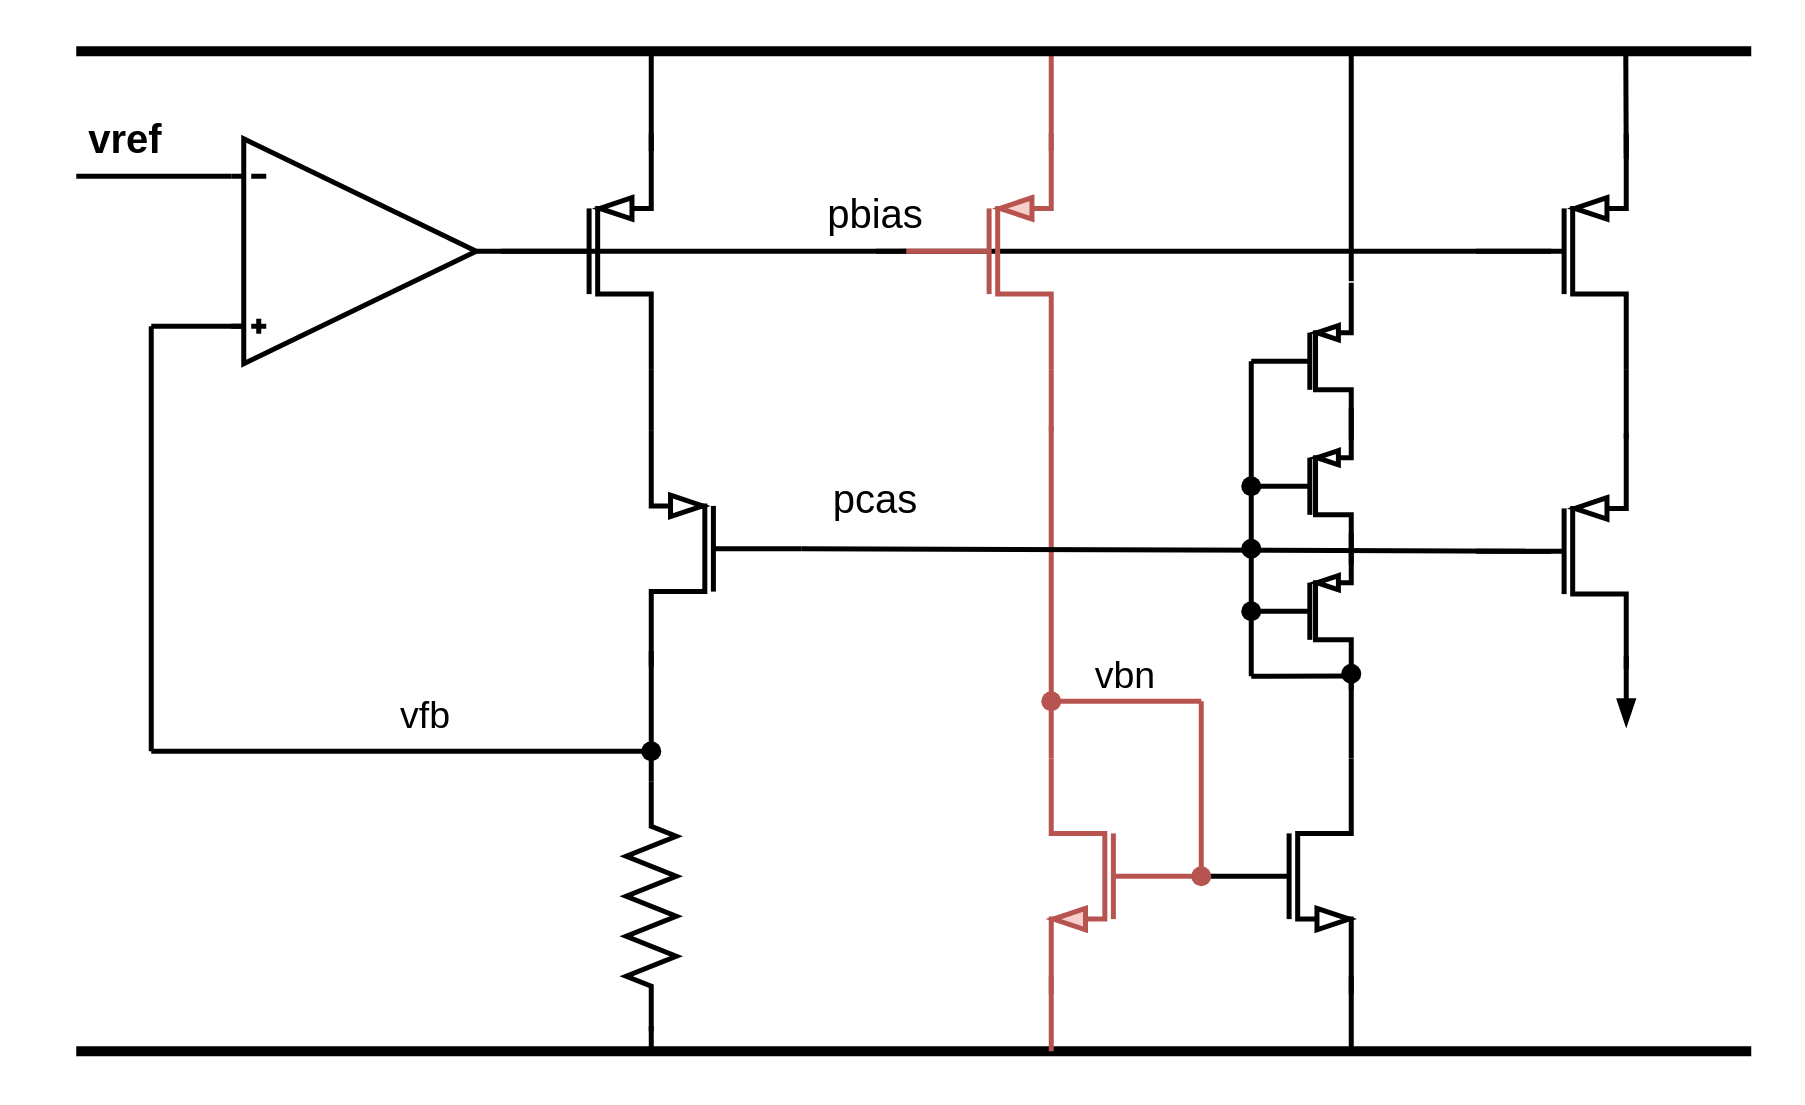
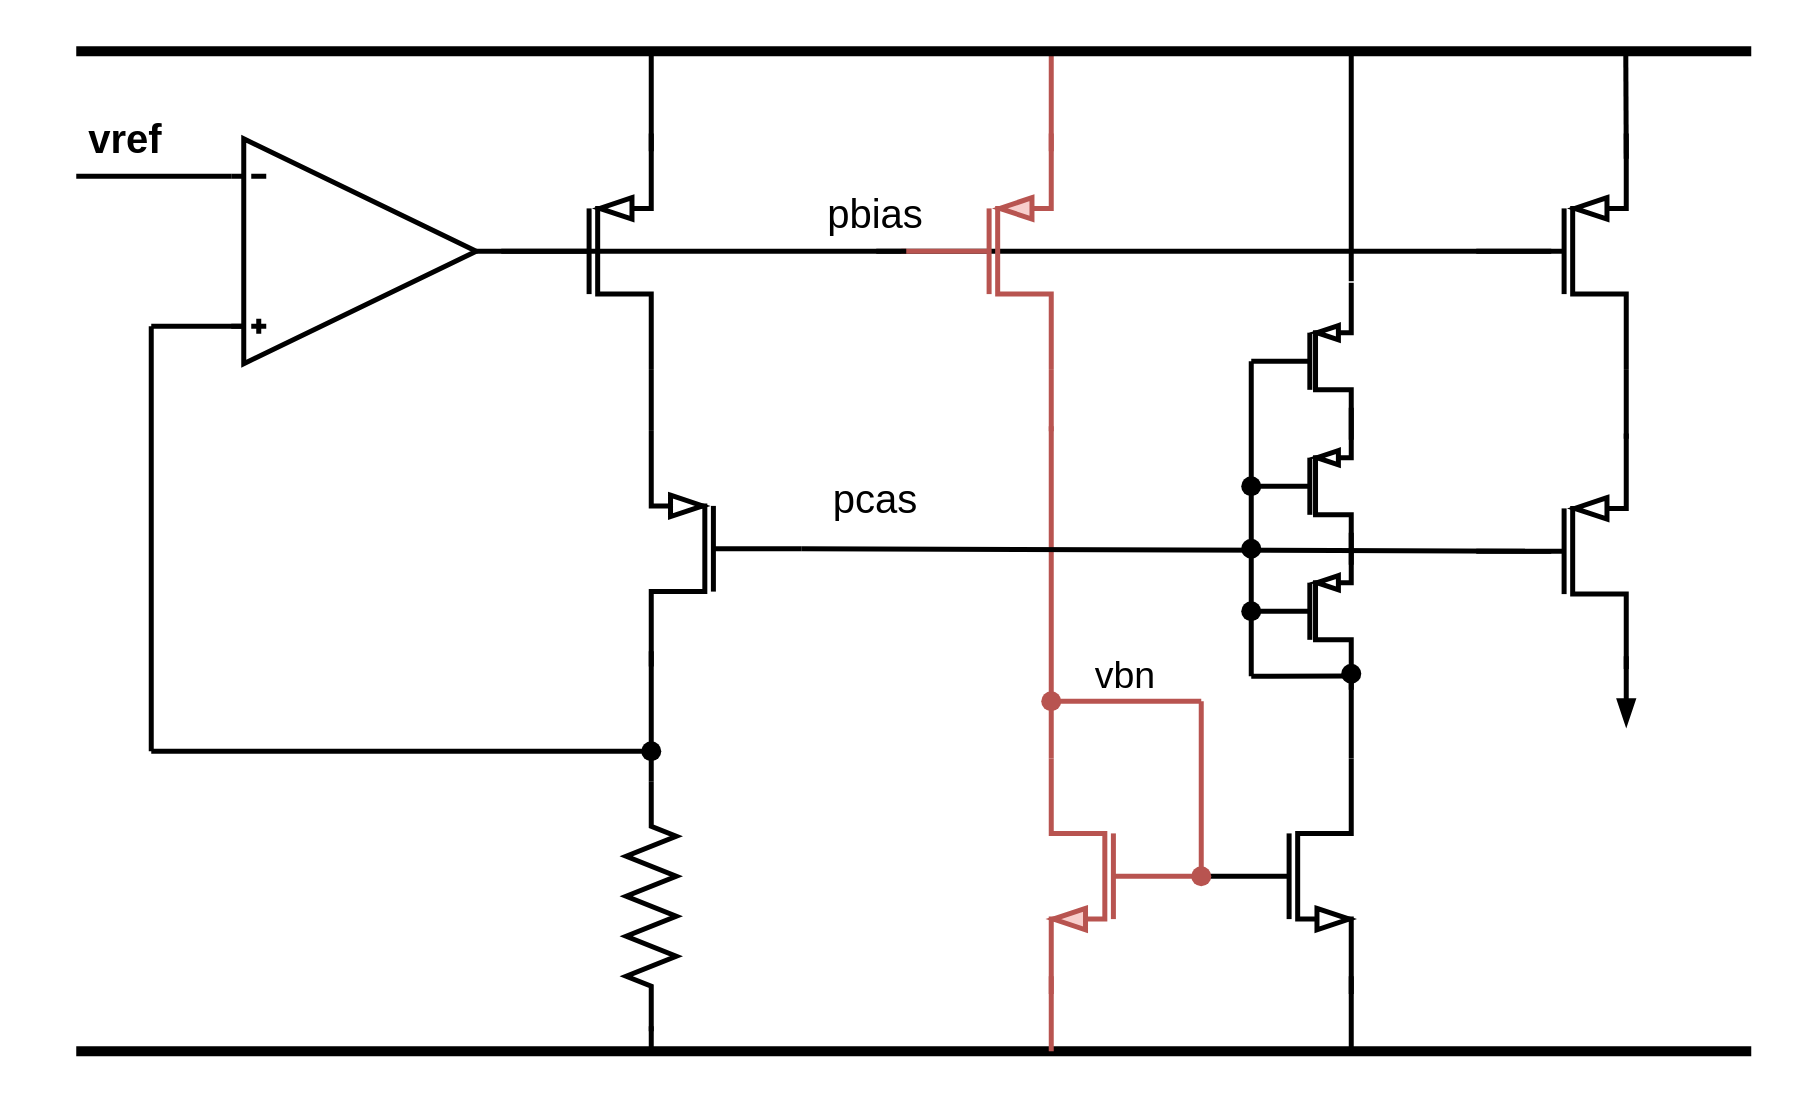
(426, 714) -> none
